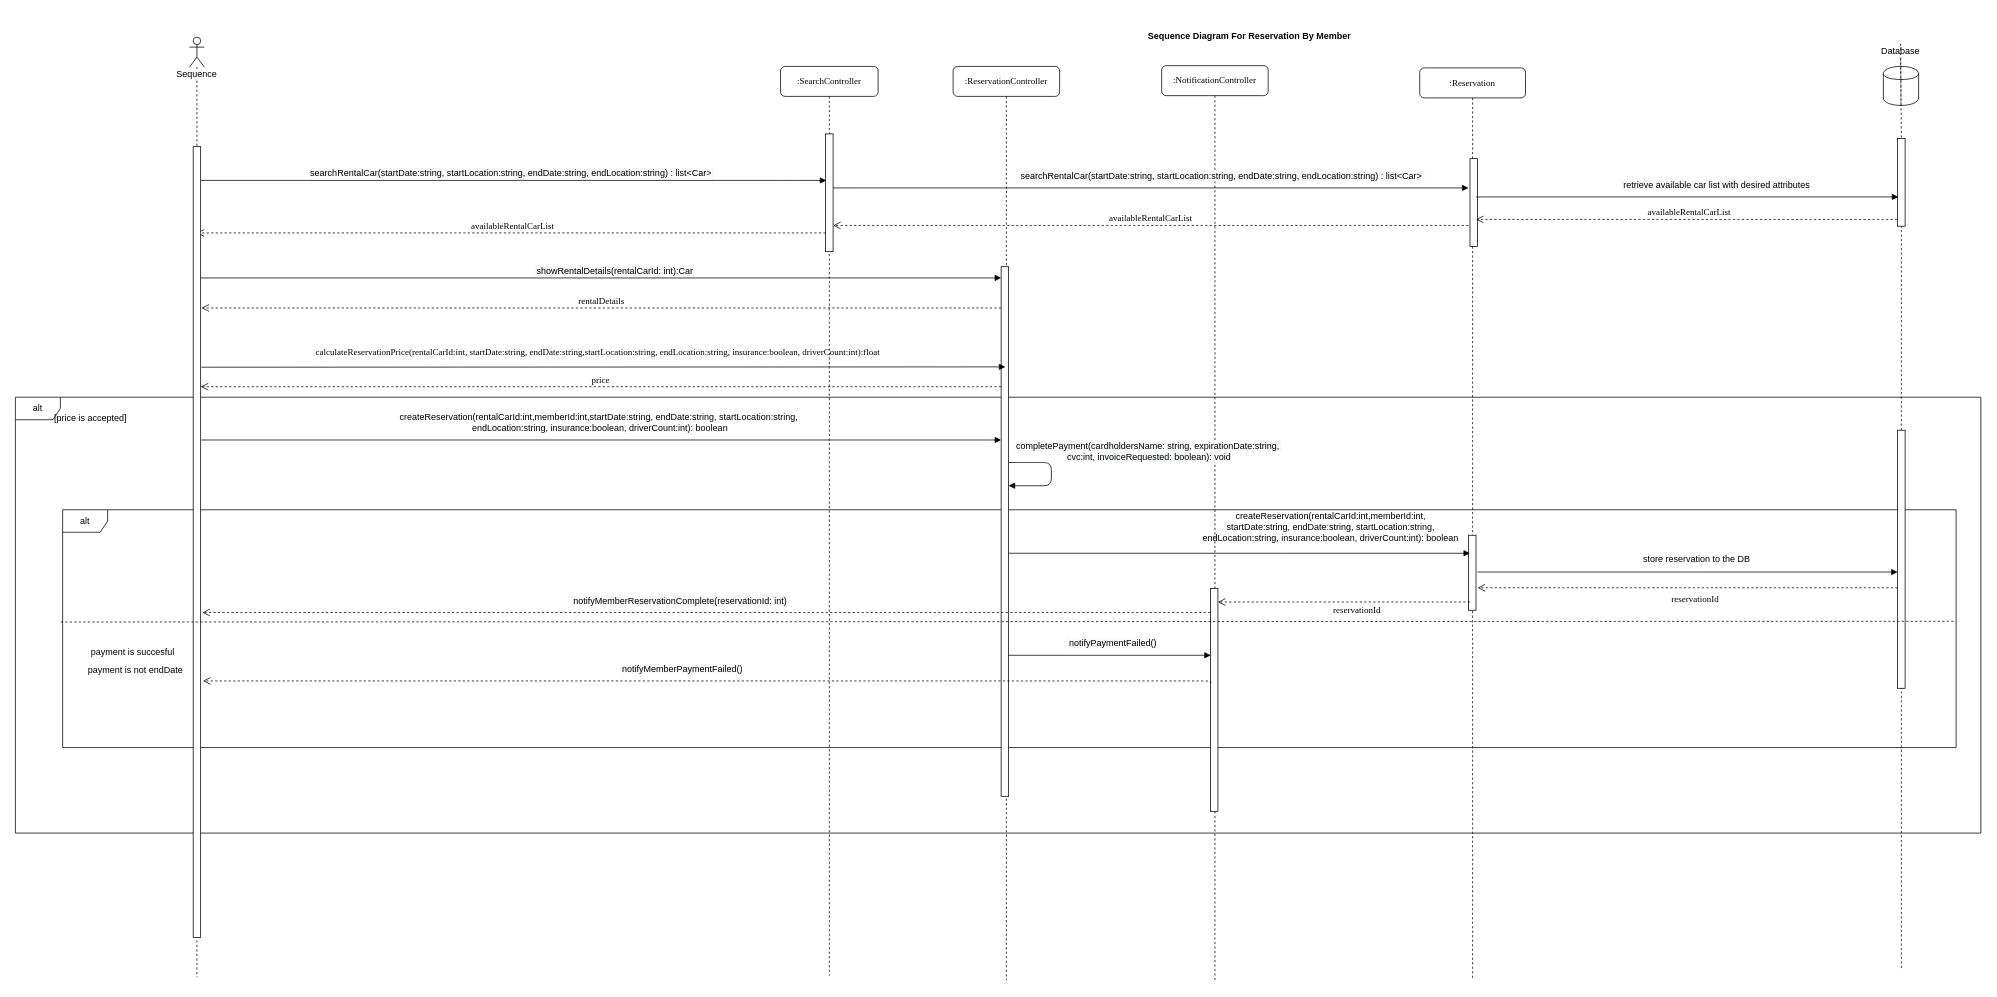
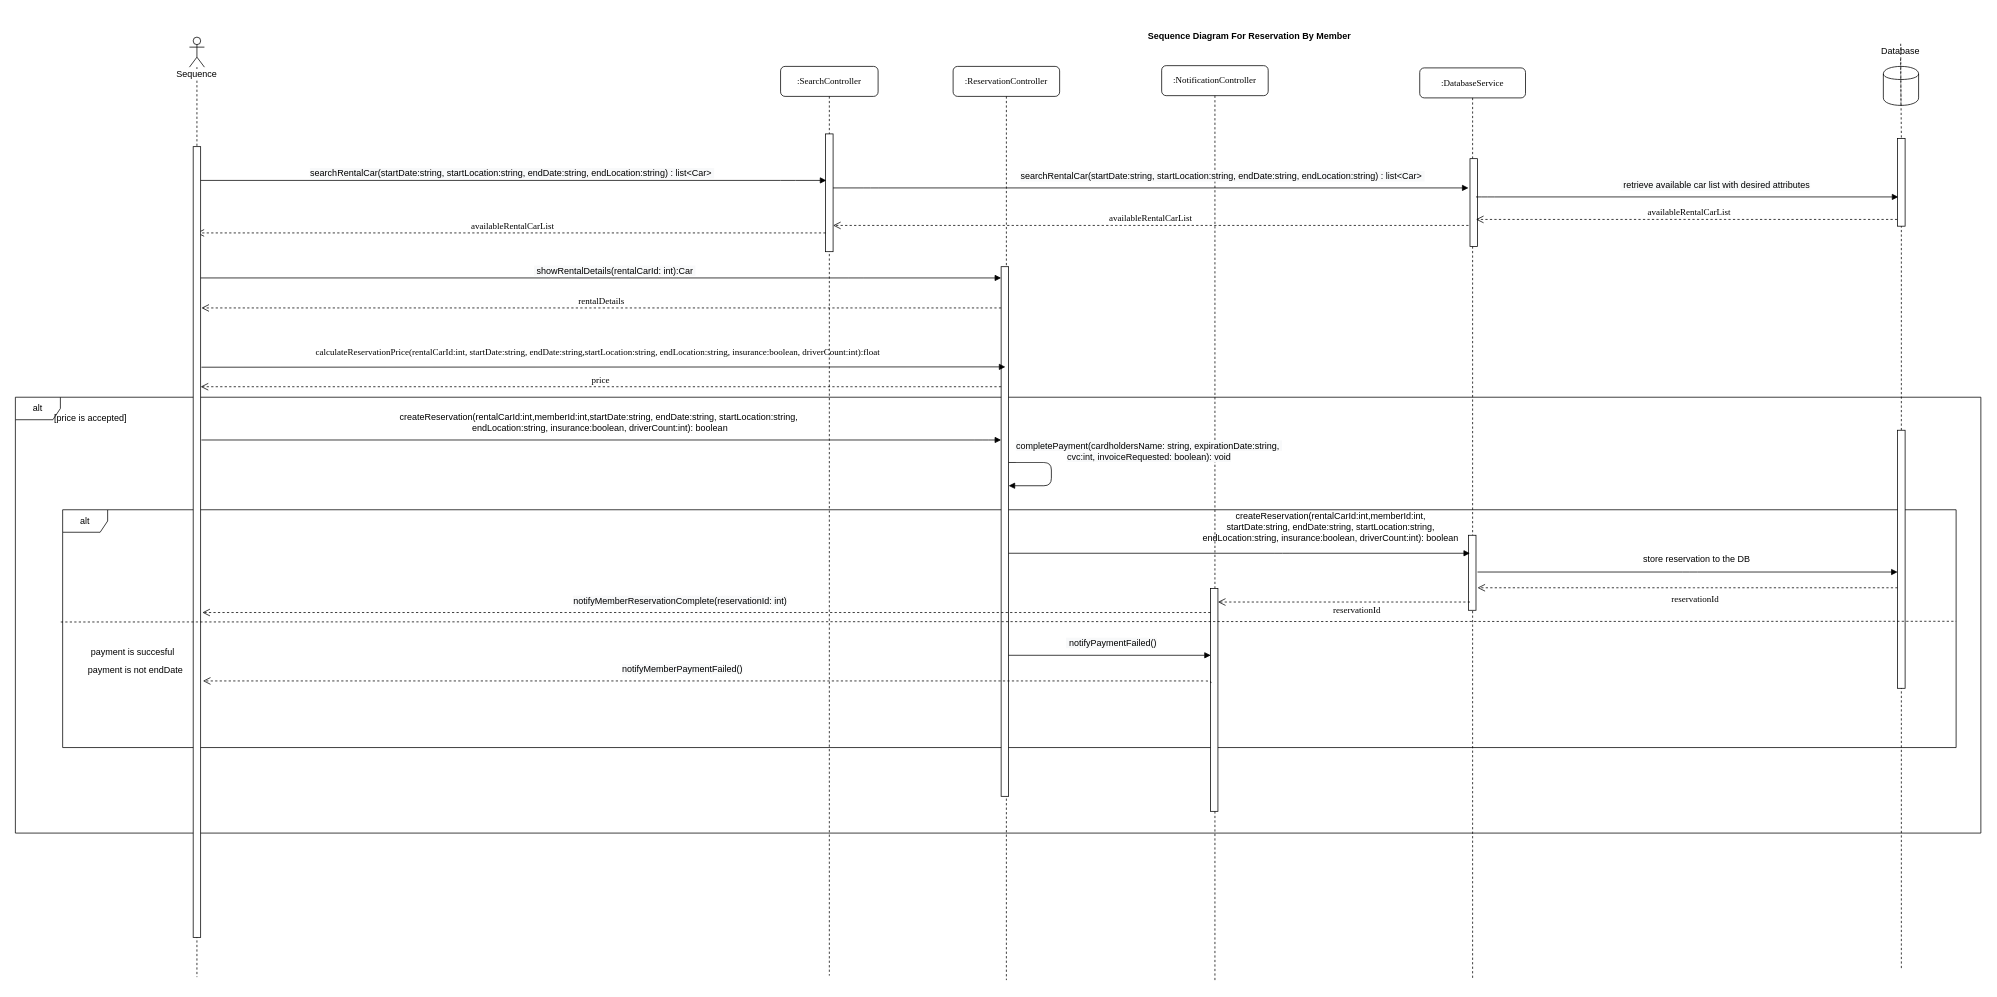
(1472, 83) -> (1472, 83)
